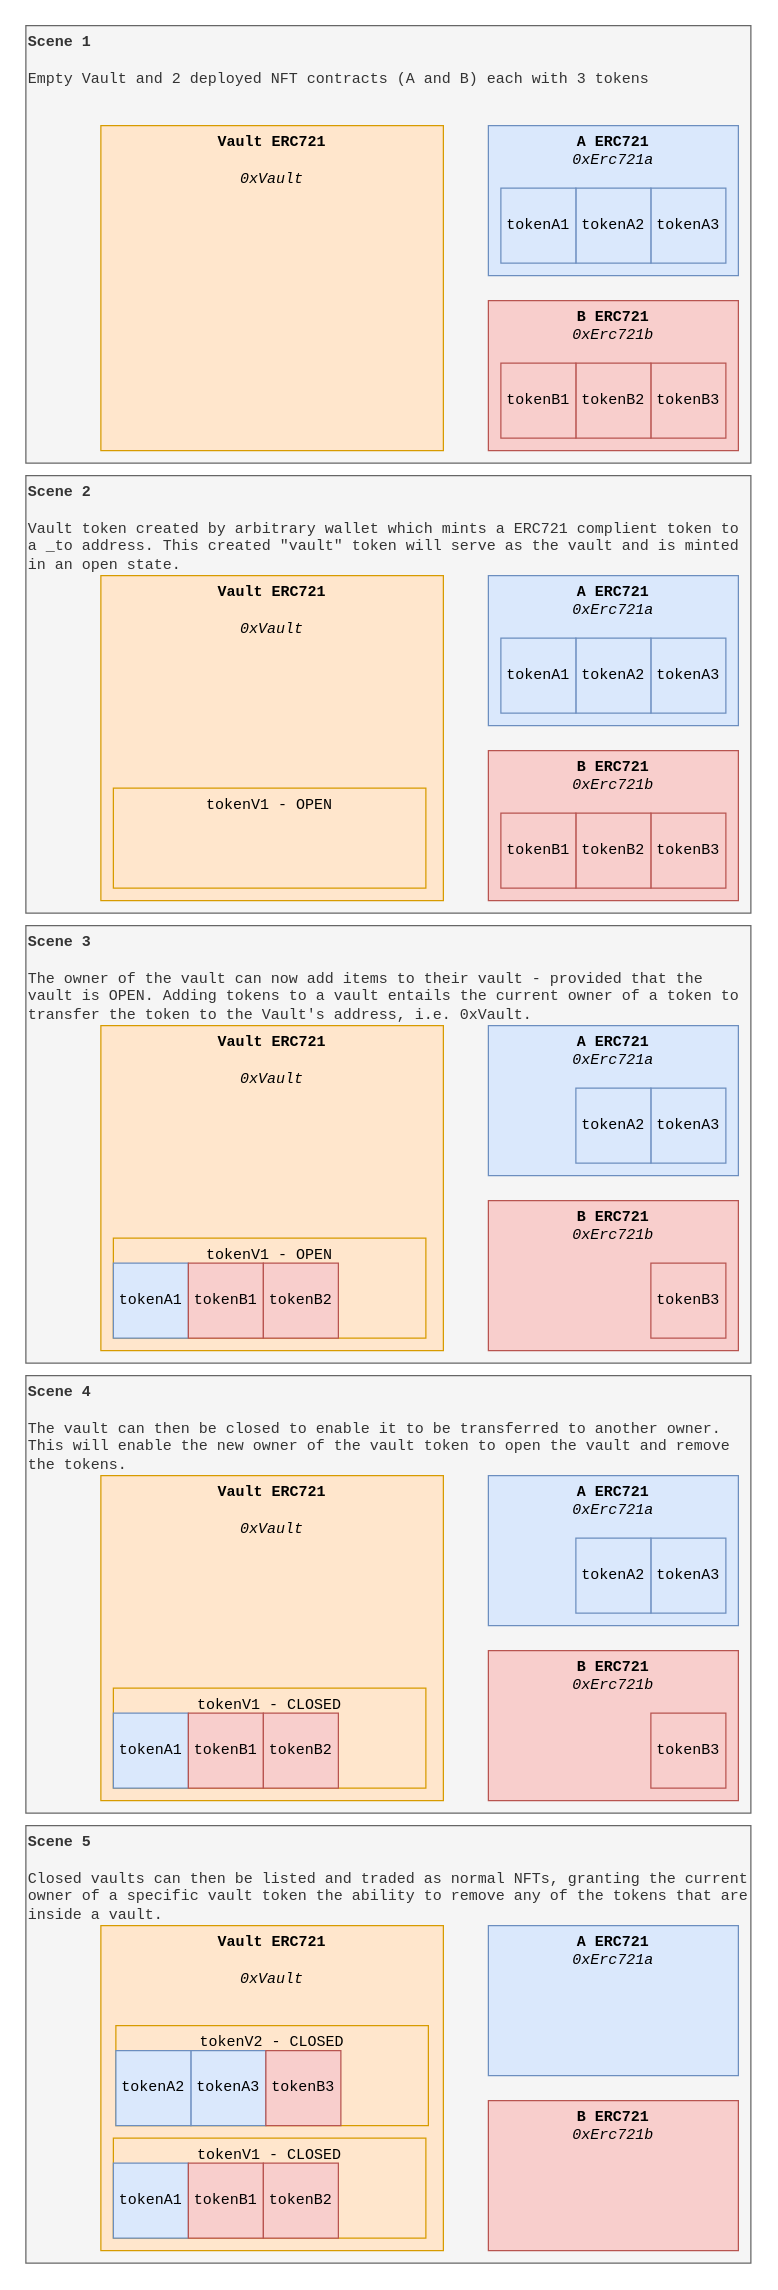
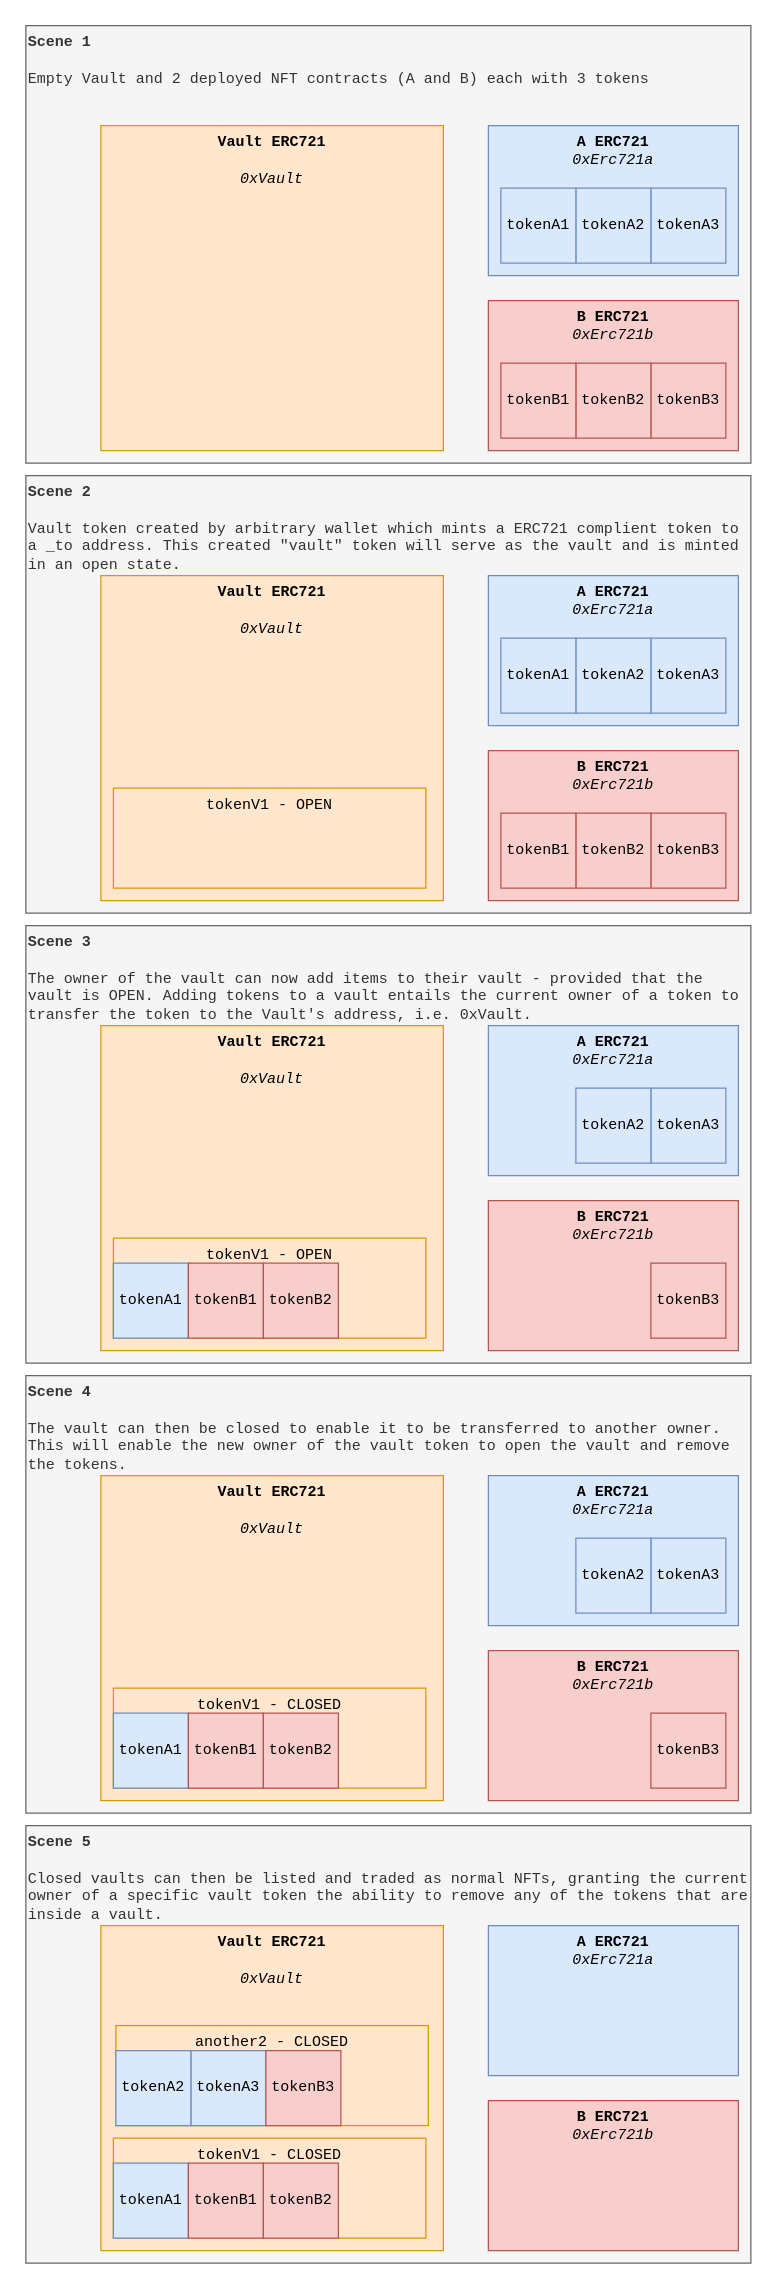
(272, 2043) -> (272, 2043)
